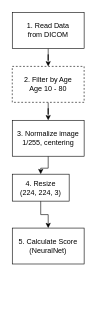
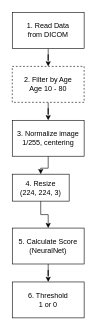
none -> (48, 273)
none -> (48, 300)
